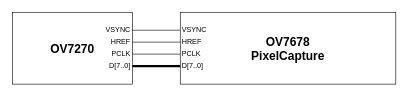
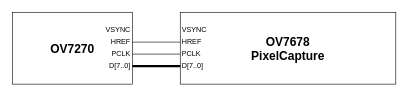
(156, 30) -> none
